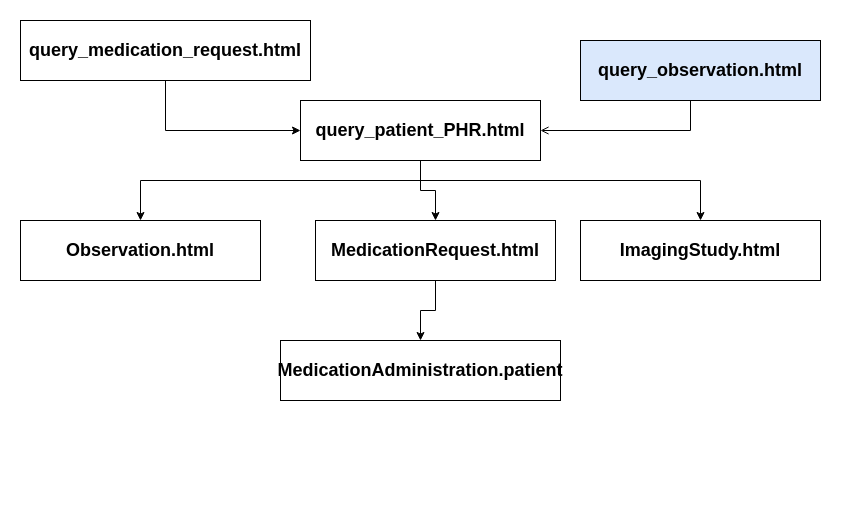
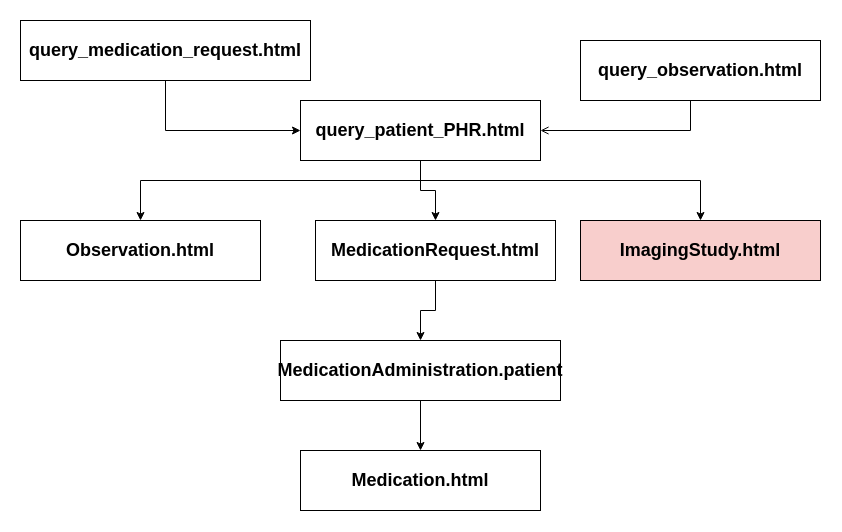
(701, 71) -> (701, 71)
(701, 251) -> (701, 251)
none -> (421, 422)
none -> (421, 481)
